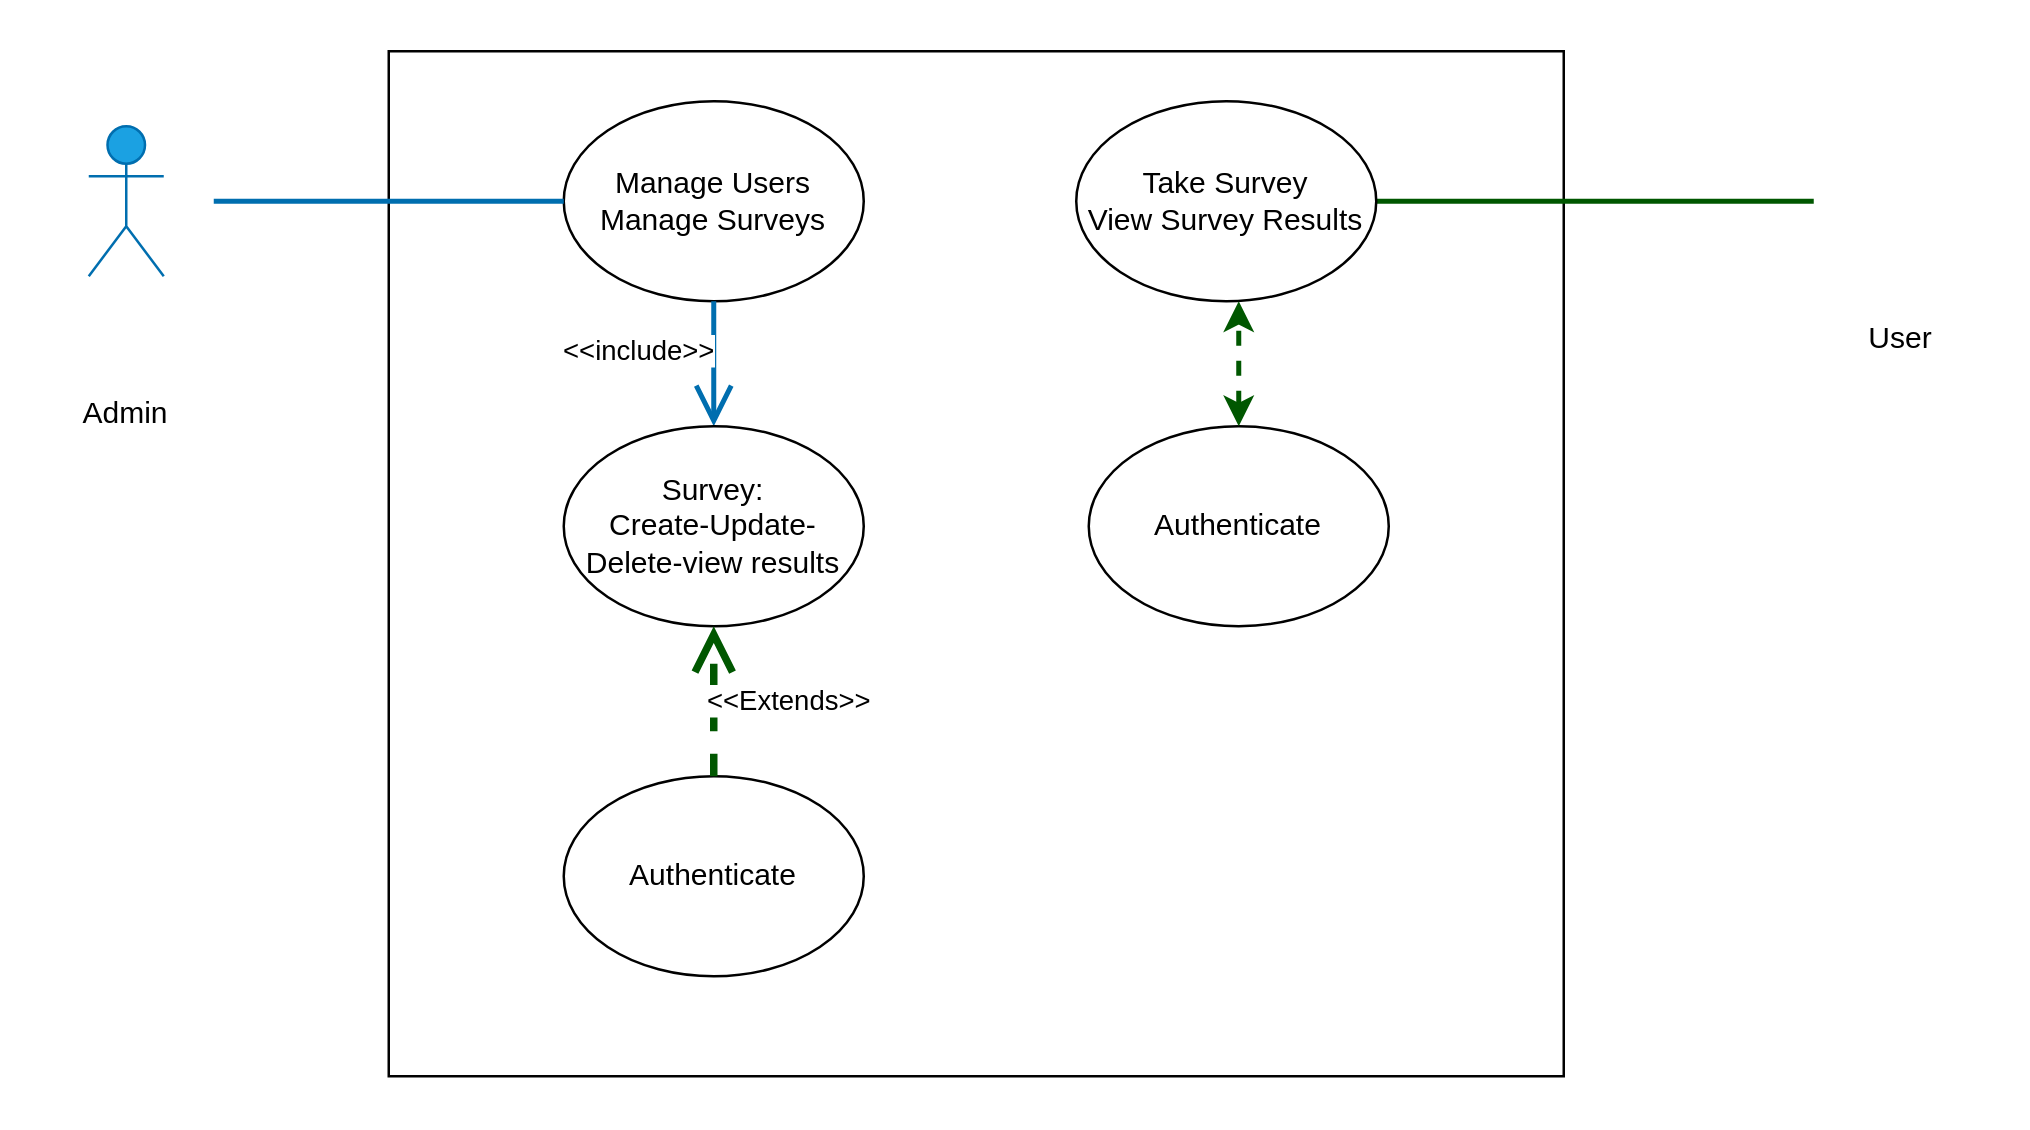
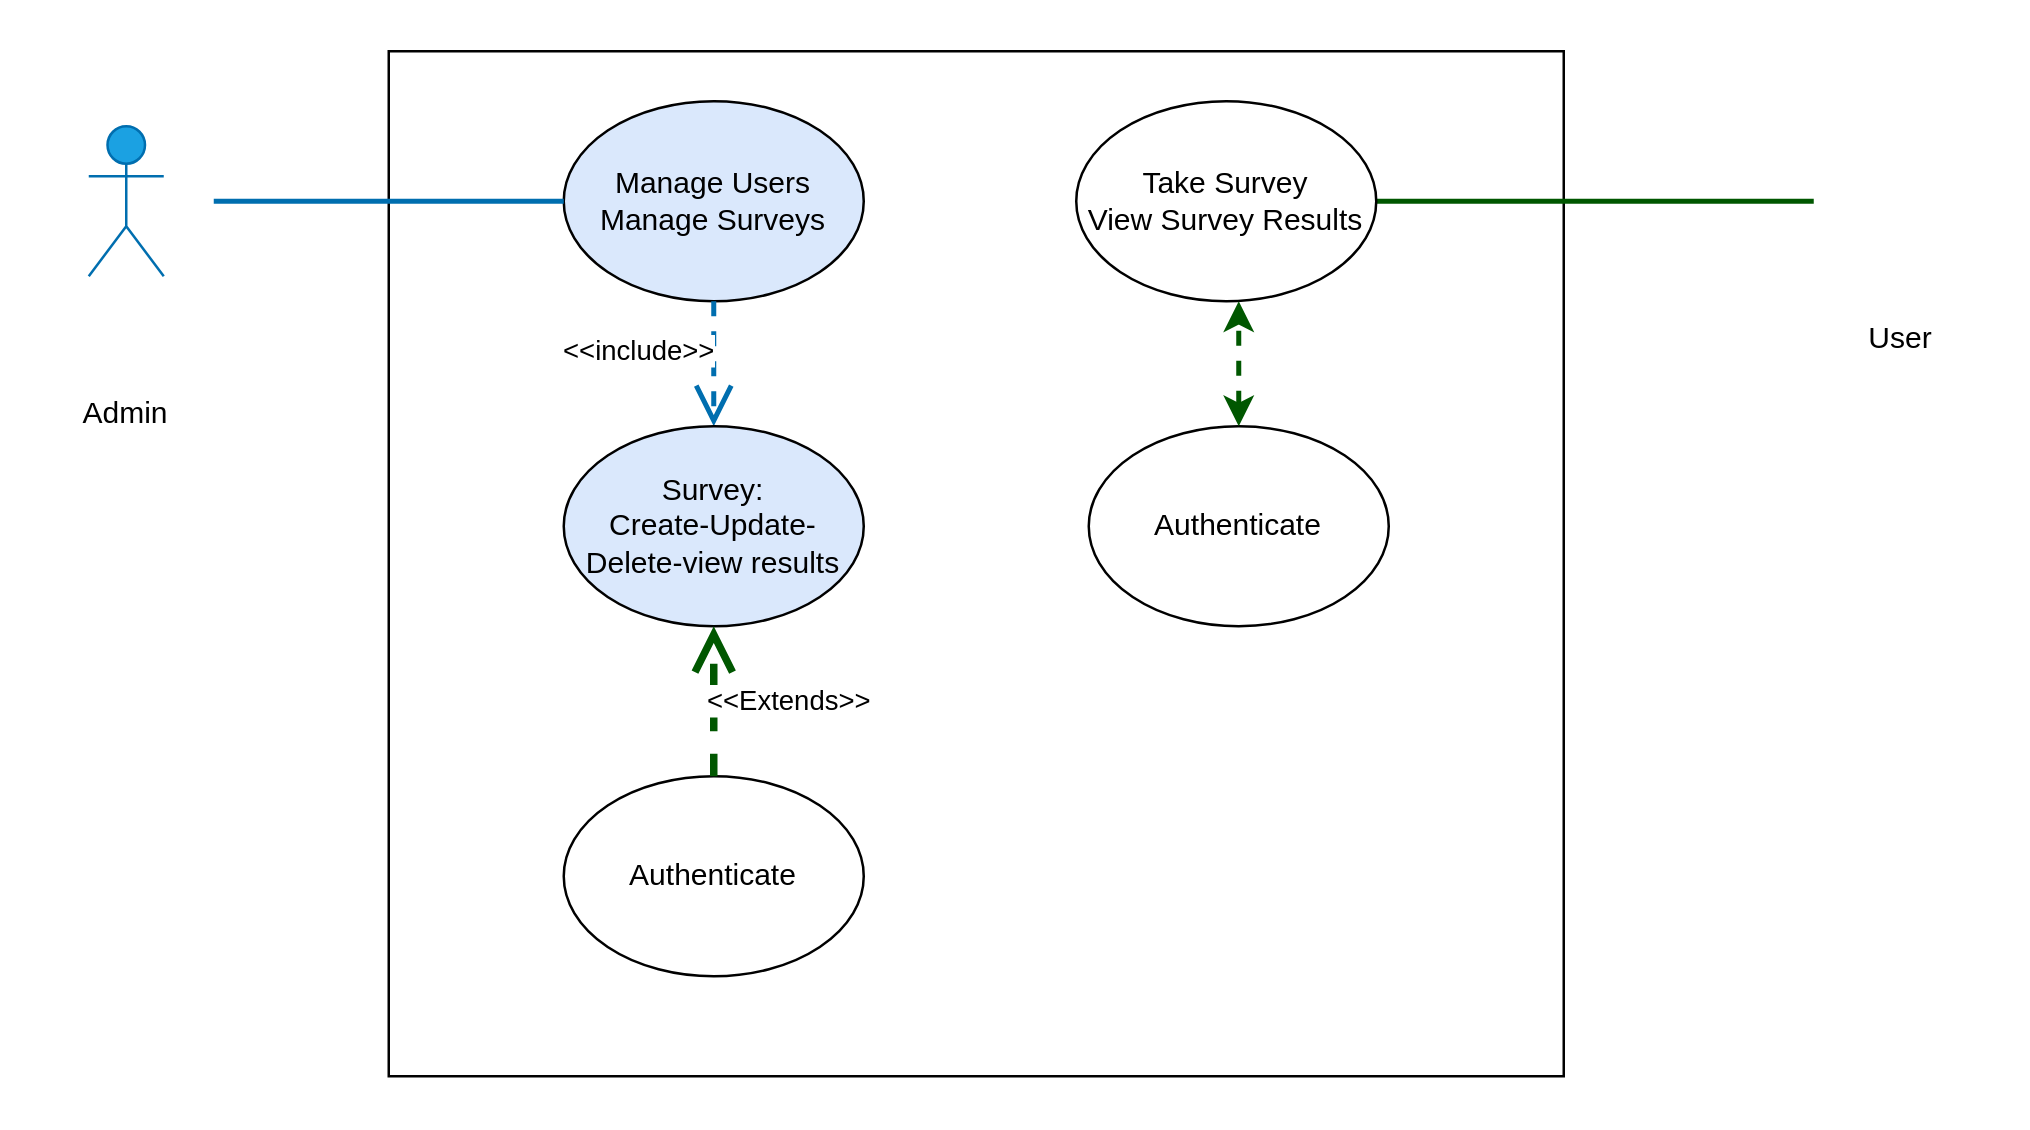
(714, 201) -> (714, 201)
(714, 323) -> (714, 323)
(714, 526) -> (714, 526)
